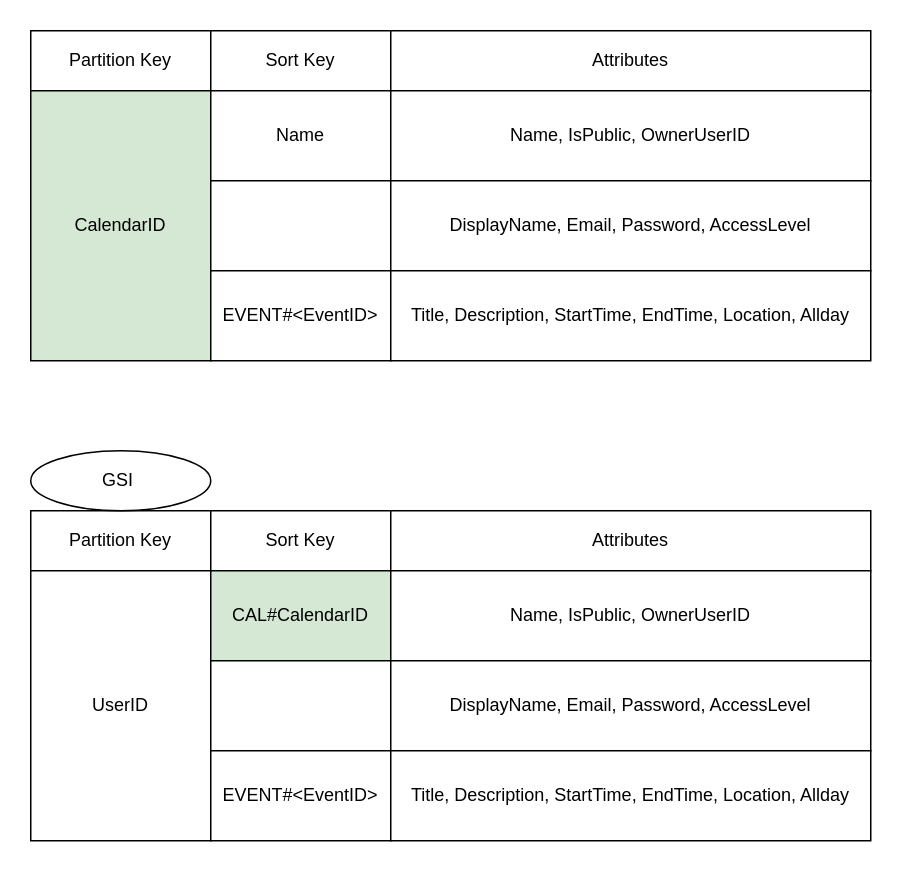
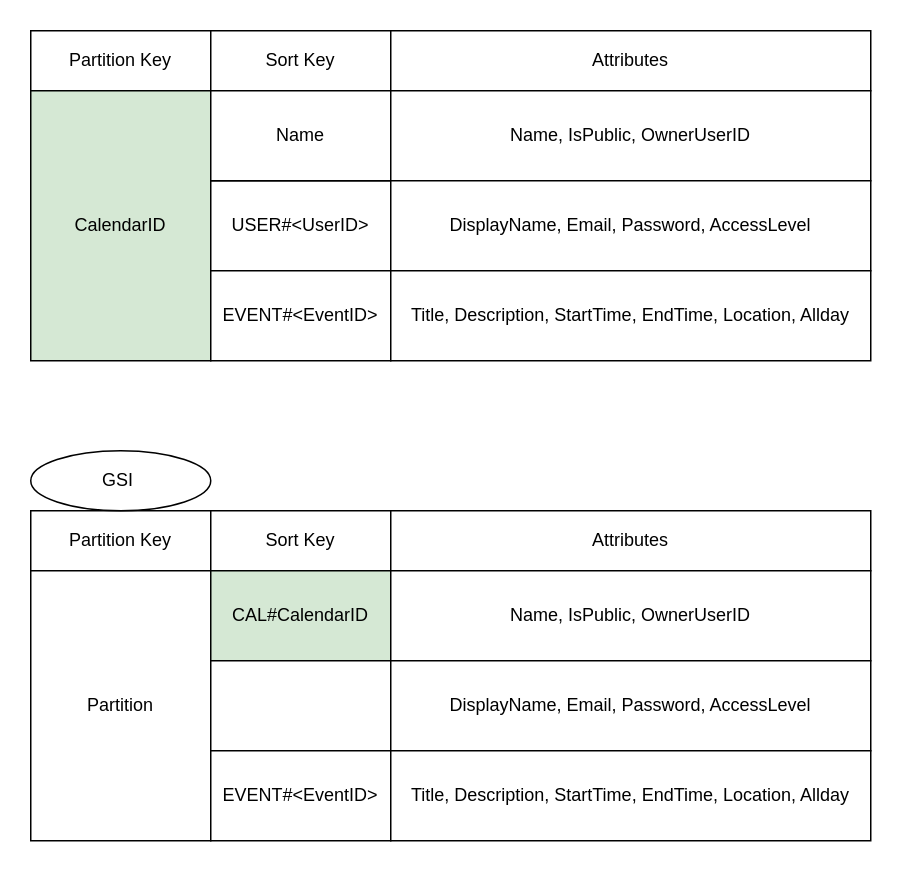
none -> (301, 226)
(121, 706) -> (121, 706)
